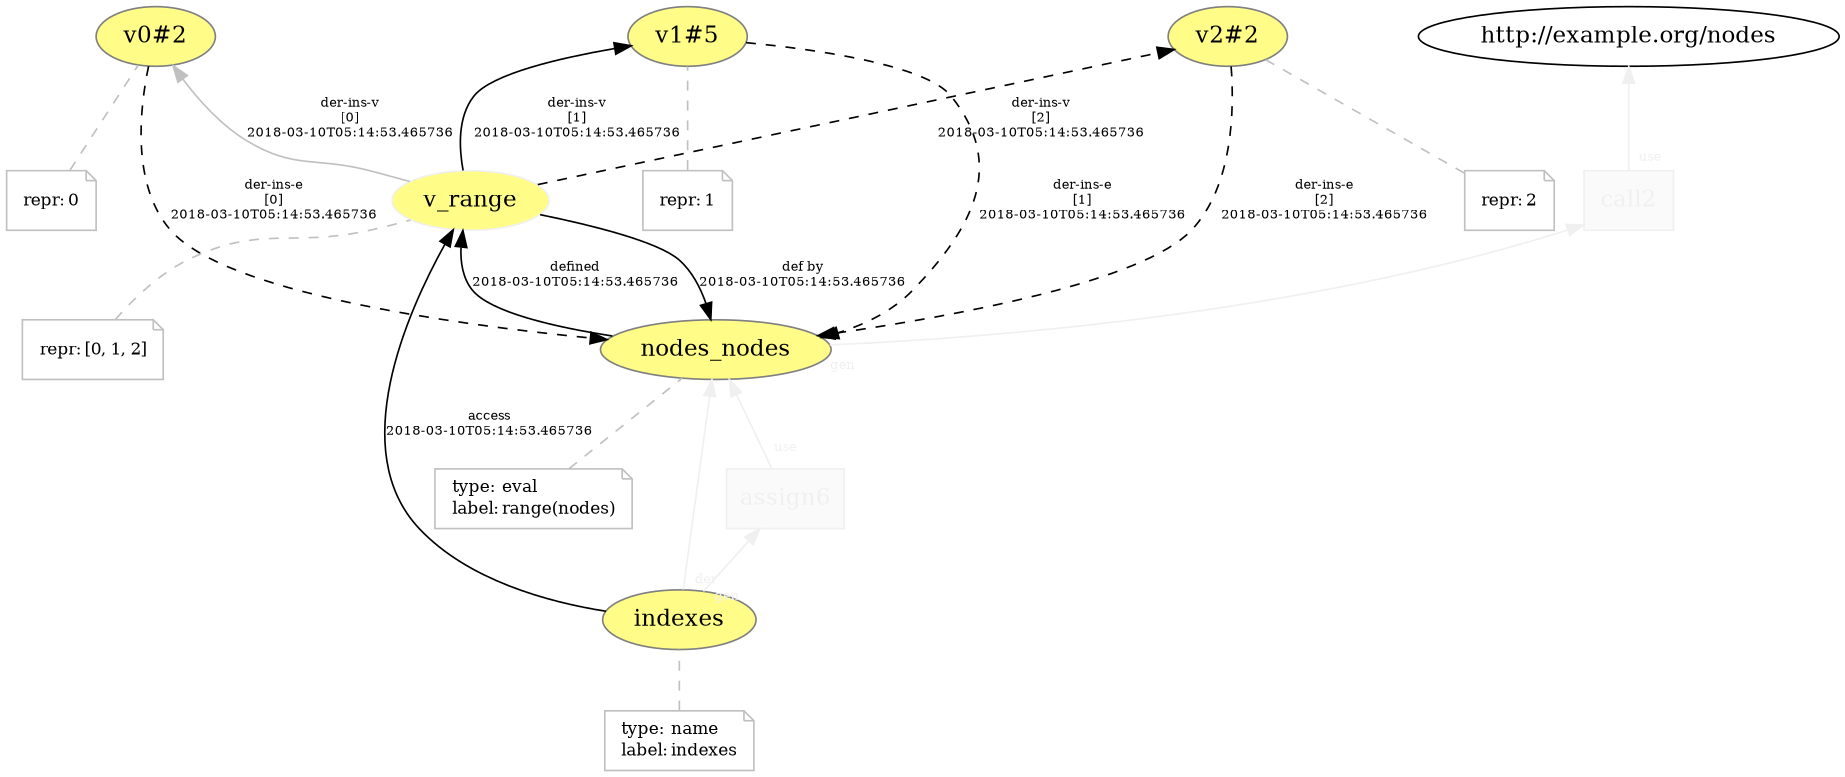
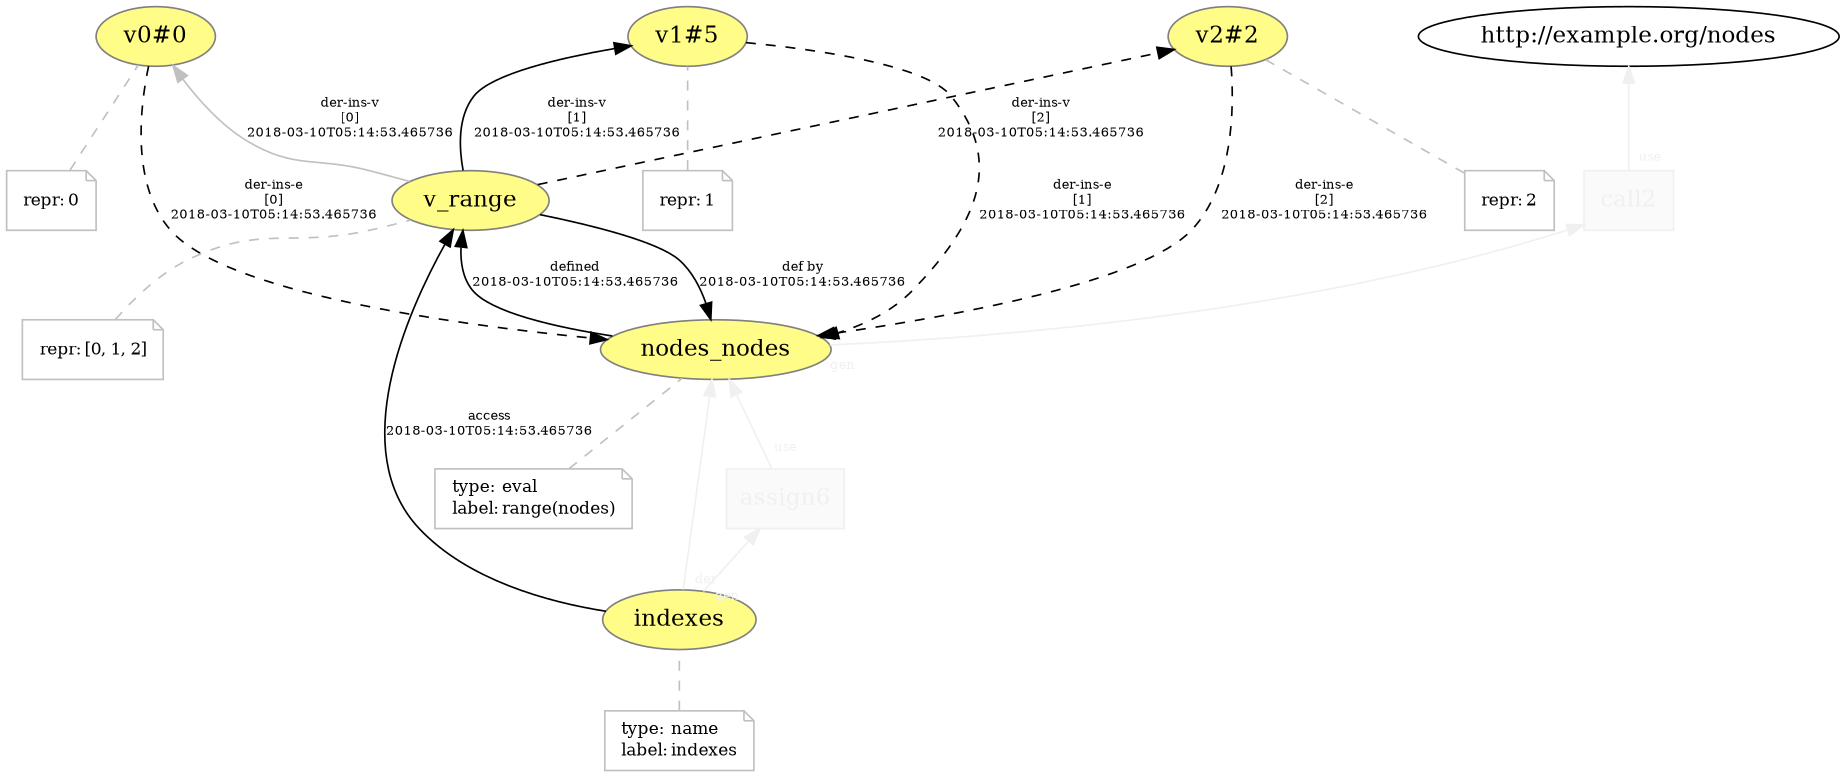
(156, 36) -> (156, 36)
(471, 200) -> (471, 200)
